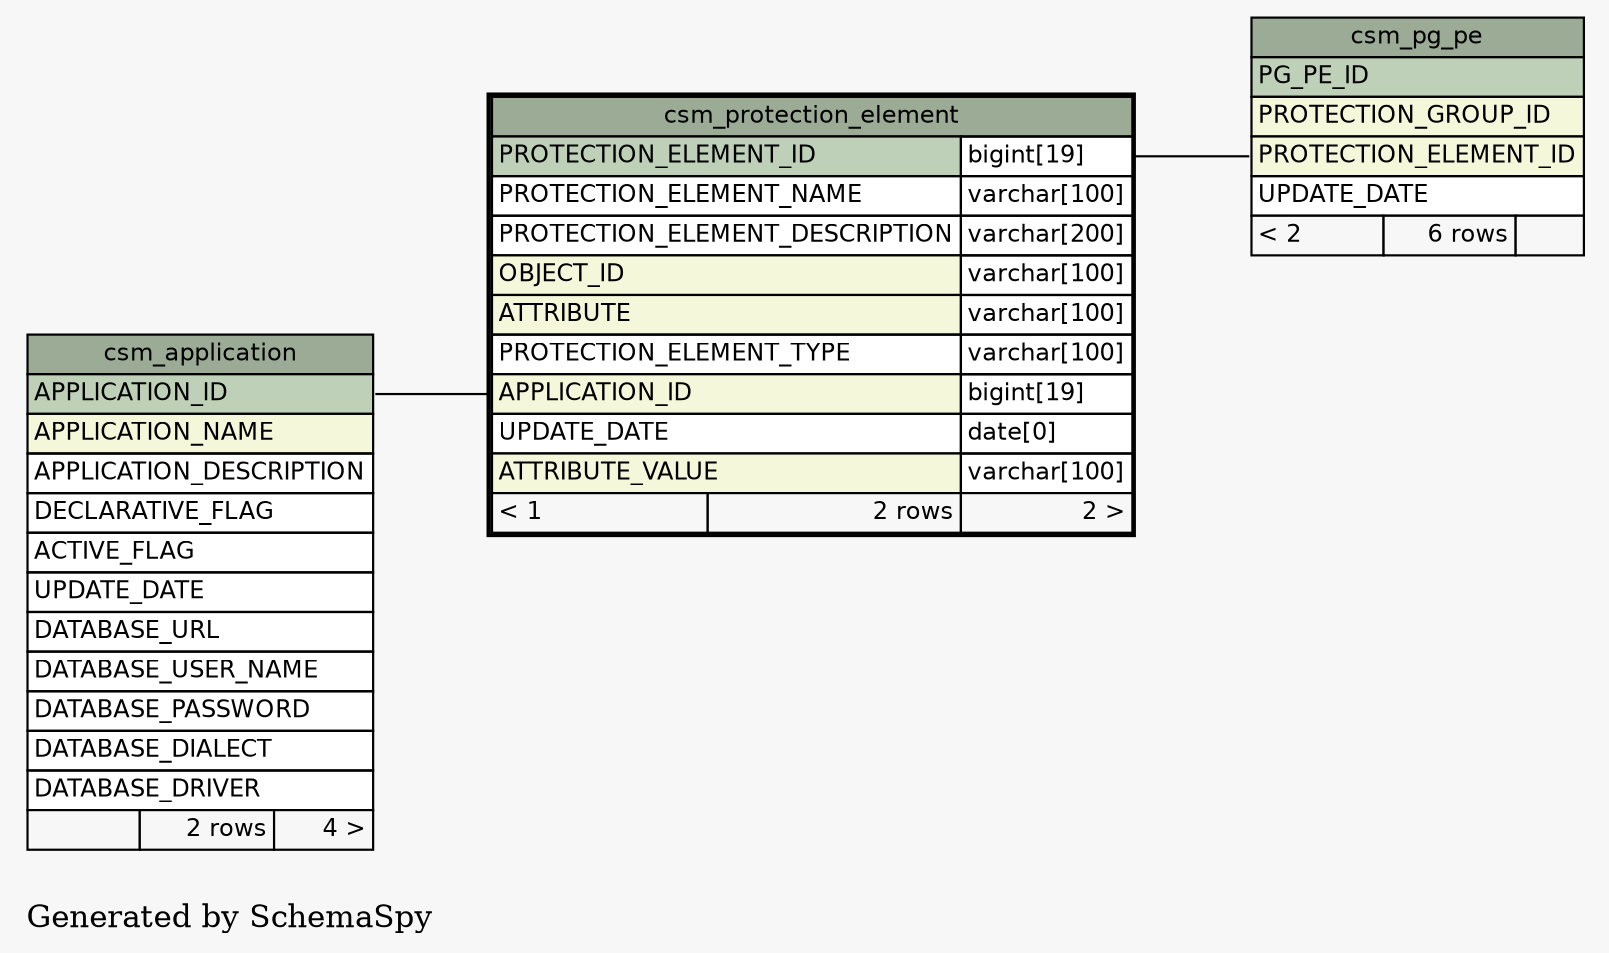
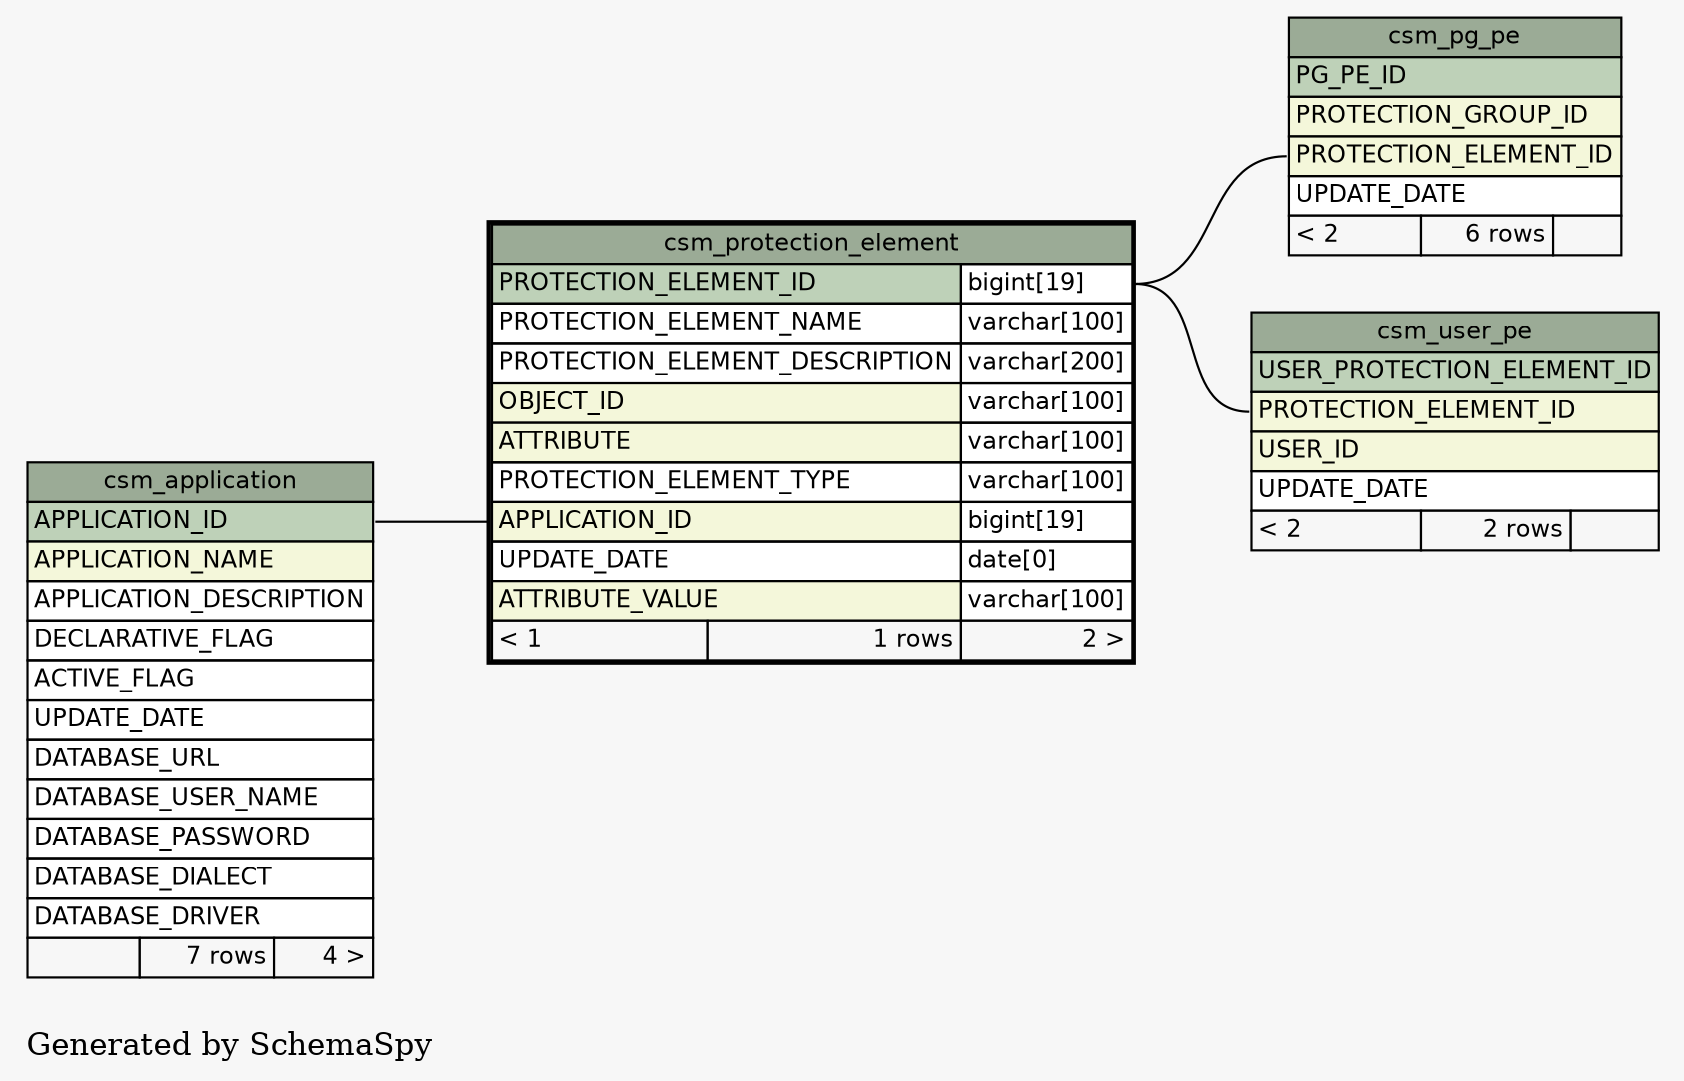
none -> (1454, 431)
(914, 512) -> (914, 640)
(227, 829) -> (227, 957)
